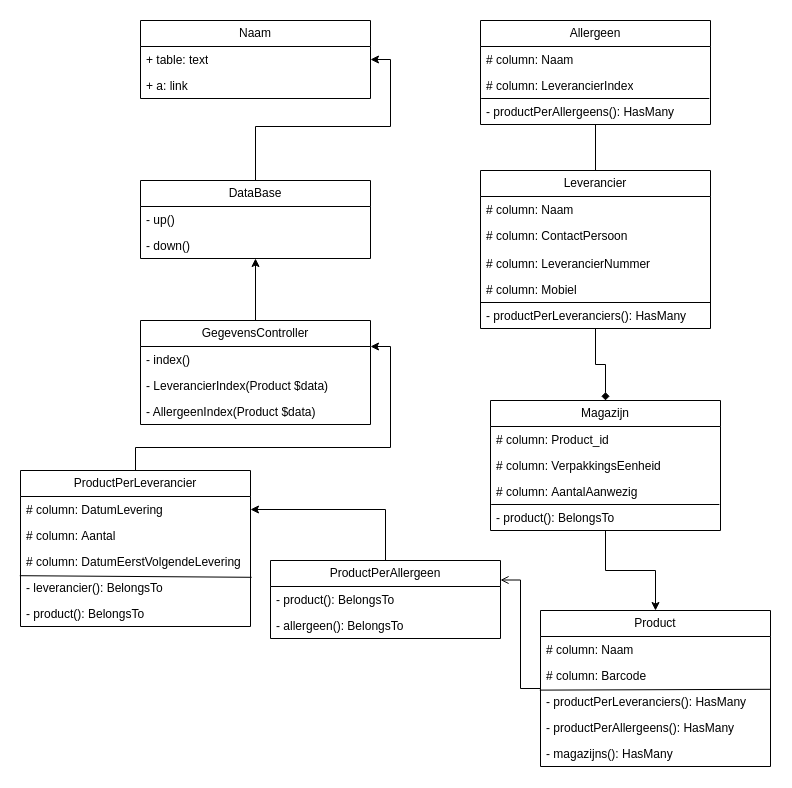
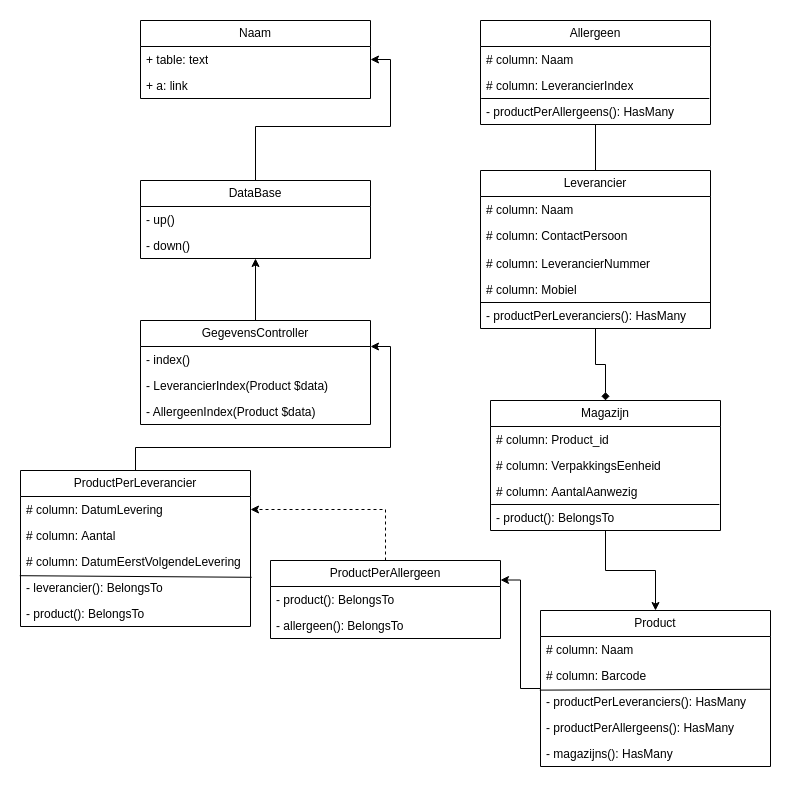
(346, 510) -> (346, 510)
(507, 580) -> (509, 580)
